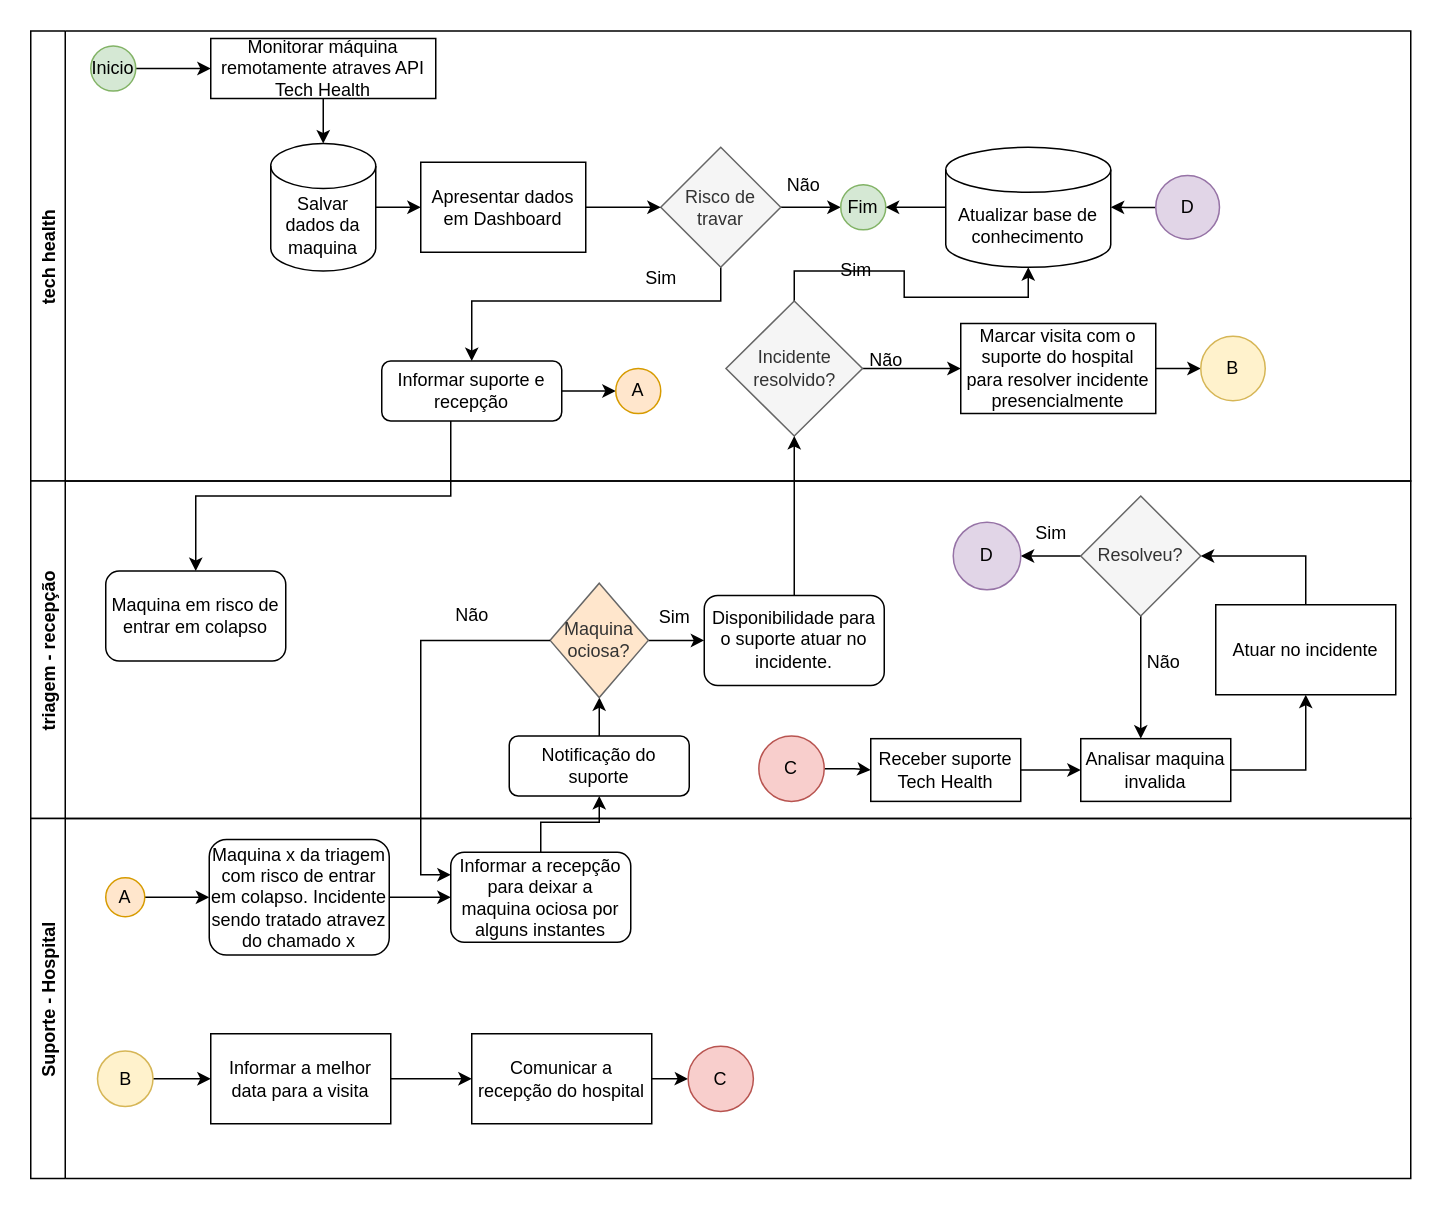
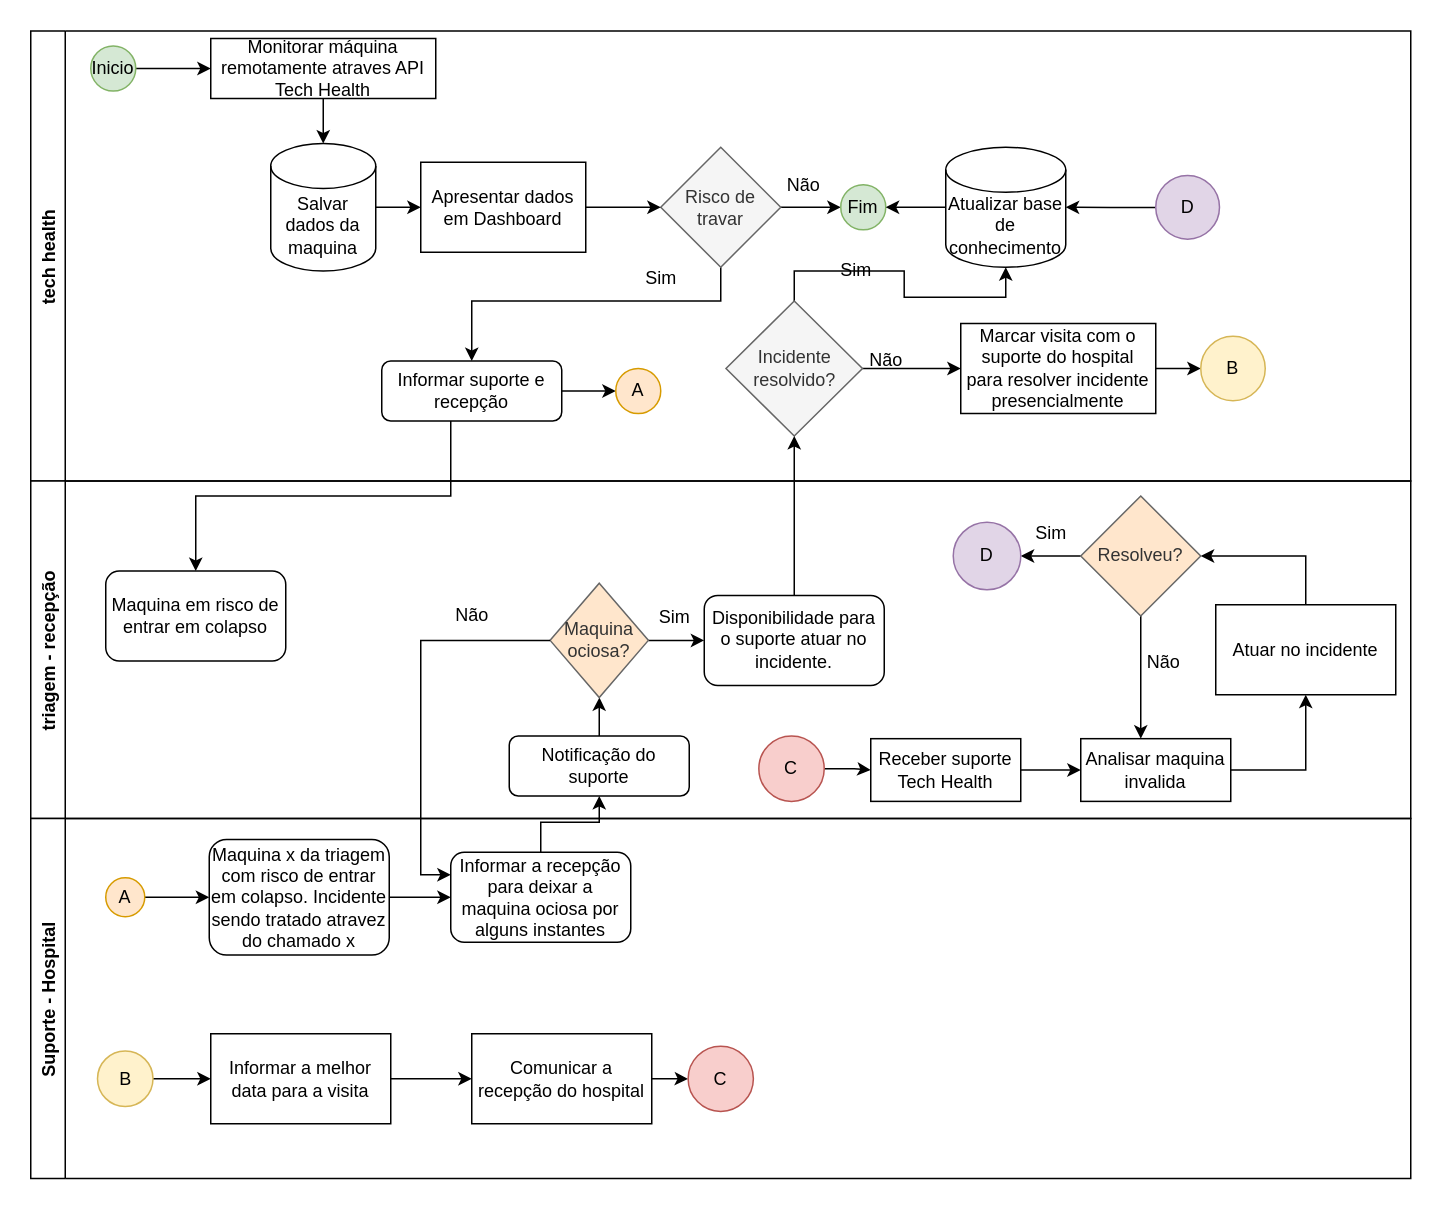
(1028, 207) -> (1006, 207)
(1141, 556) -> (1141, 556)
